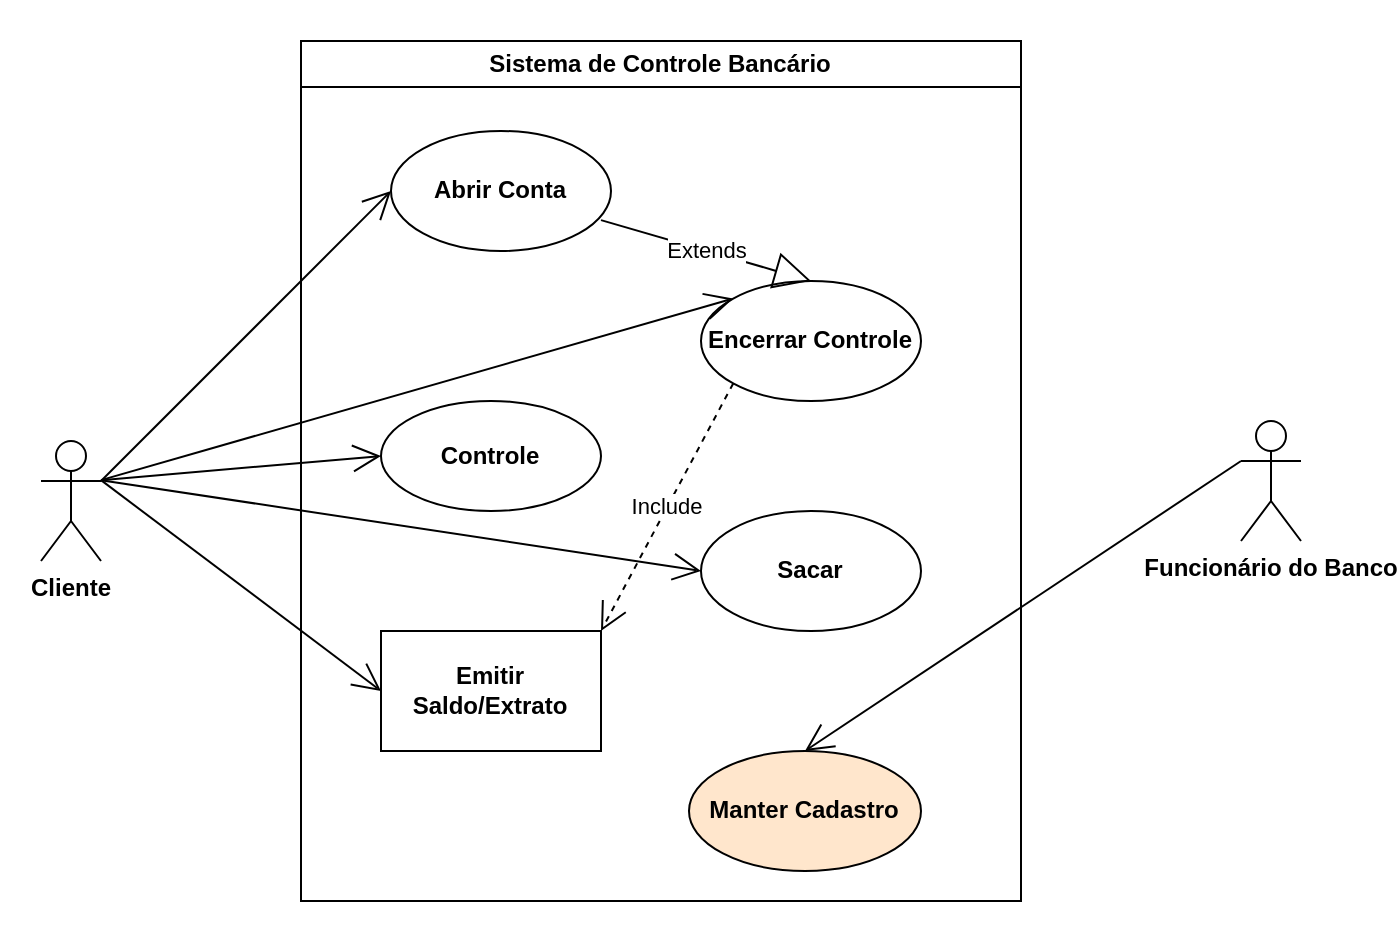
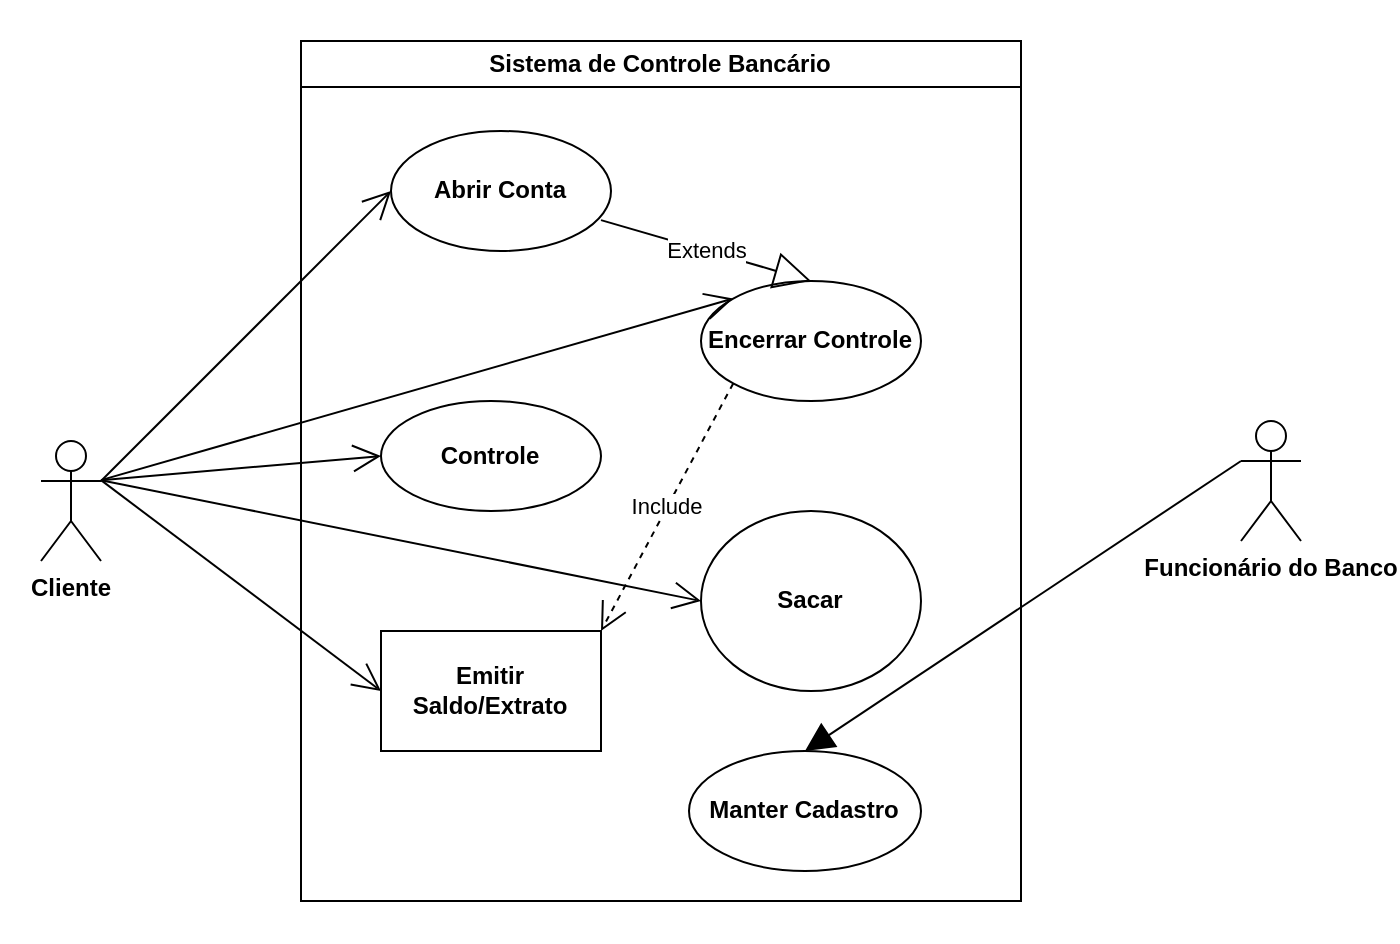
(811, 571) -> (811, 601)
(820, 741) -> (830, 734)
(805, 811) -> (805, 811)
